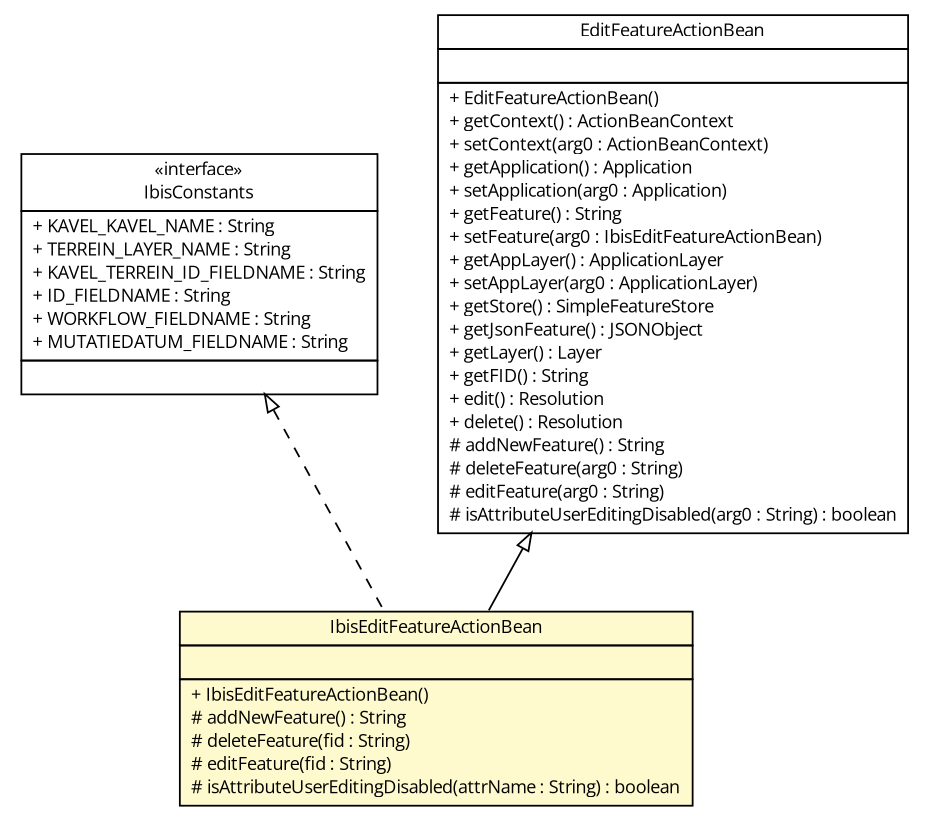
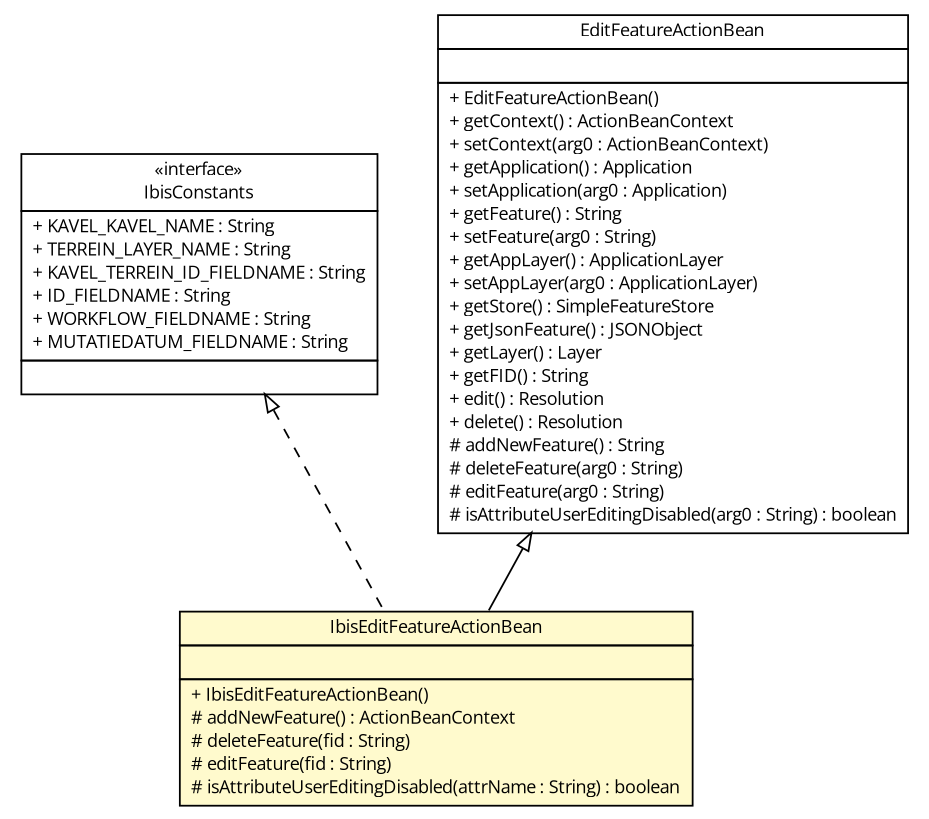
(636, 238) -> (553, 238)
(299, 718) -> (353, 718)
